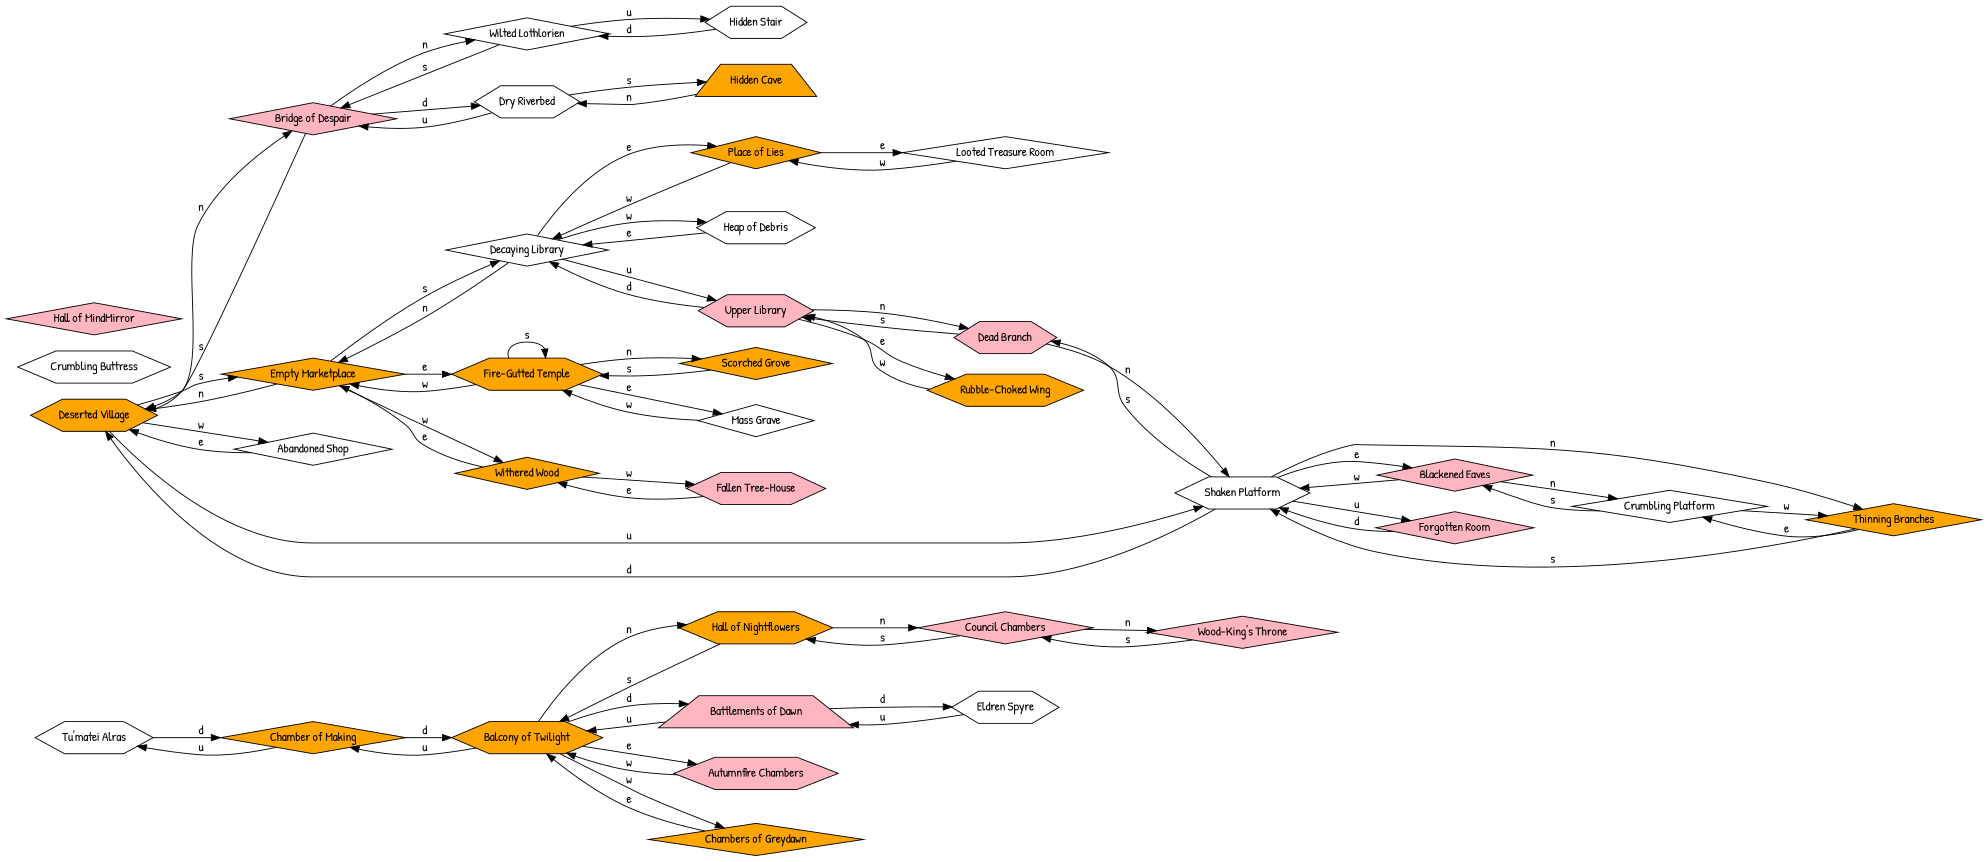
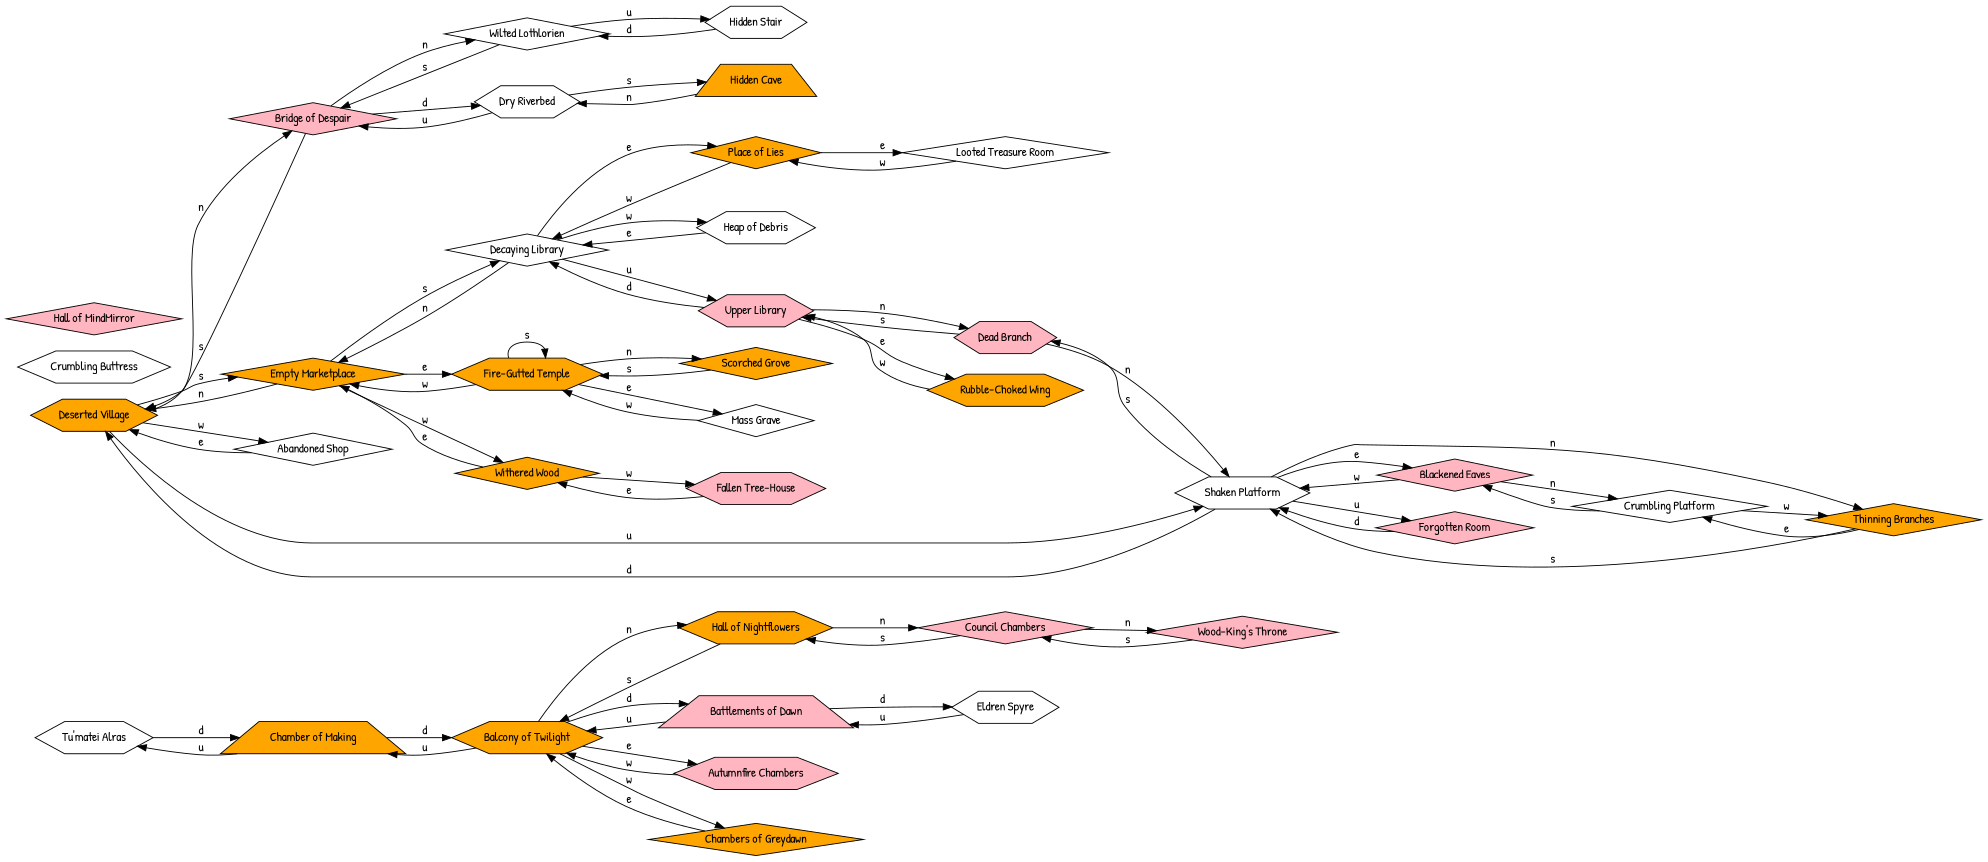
(313, 738) -> (313, 738)
